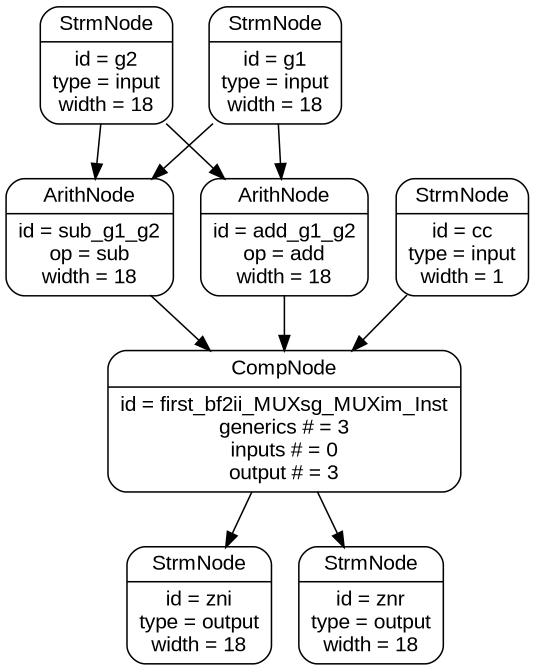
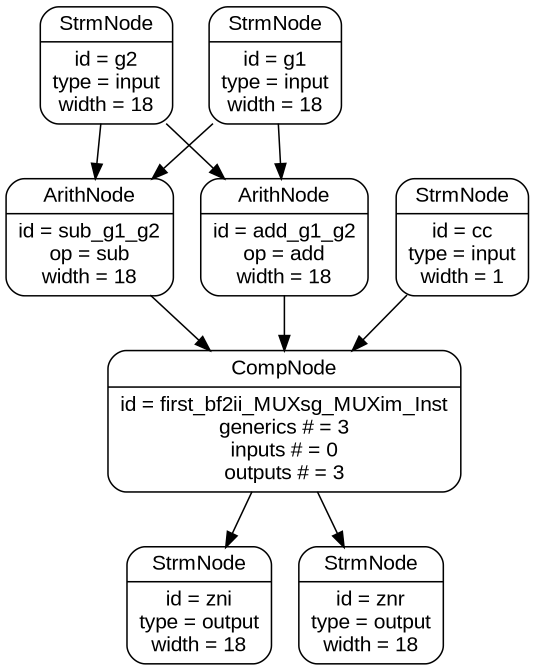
(284, 473) -> (284, 473)
